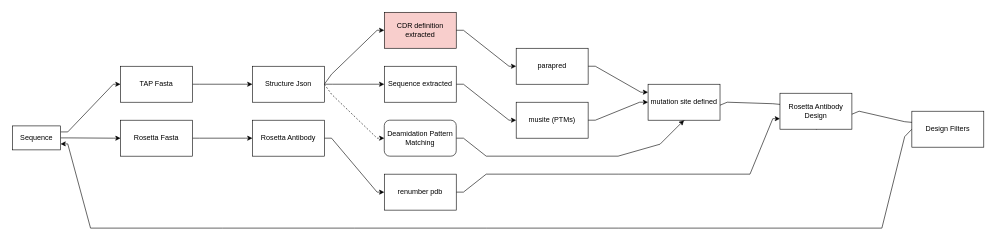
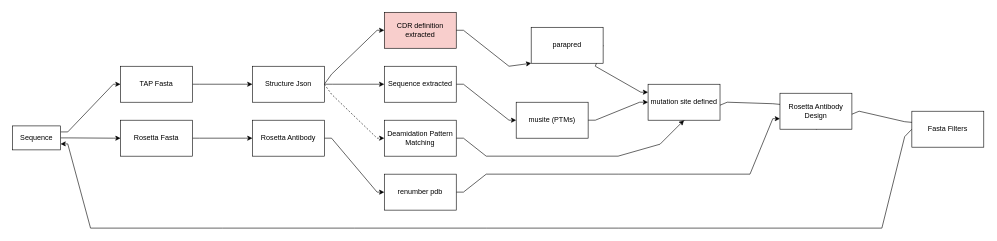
(552, 66) -> (567, 45)
(948, 129) -> (948, 129)
(420, 138) -> (420, 138)
